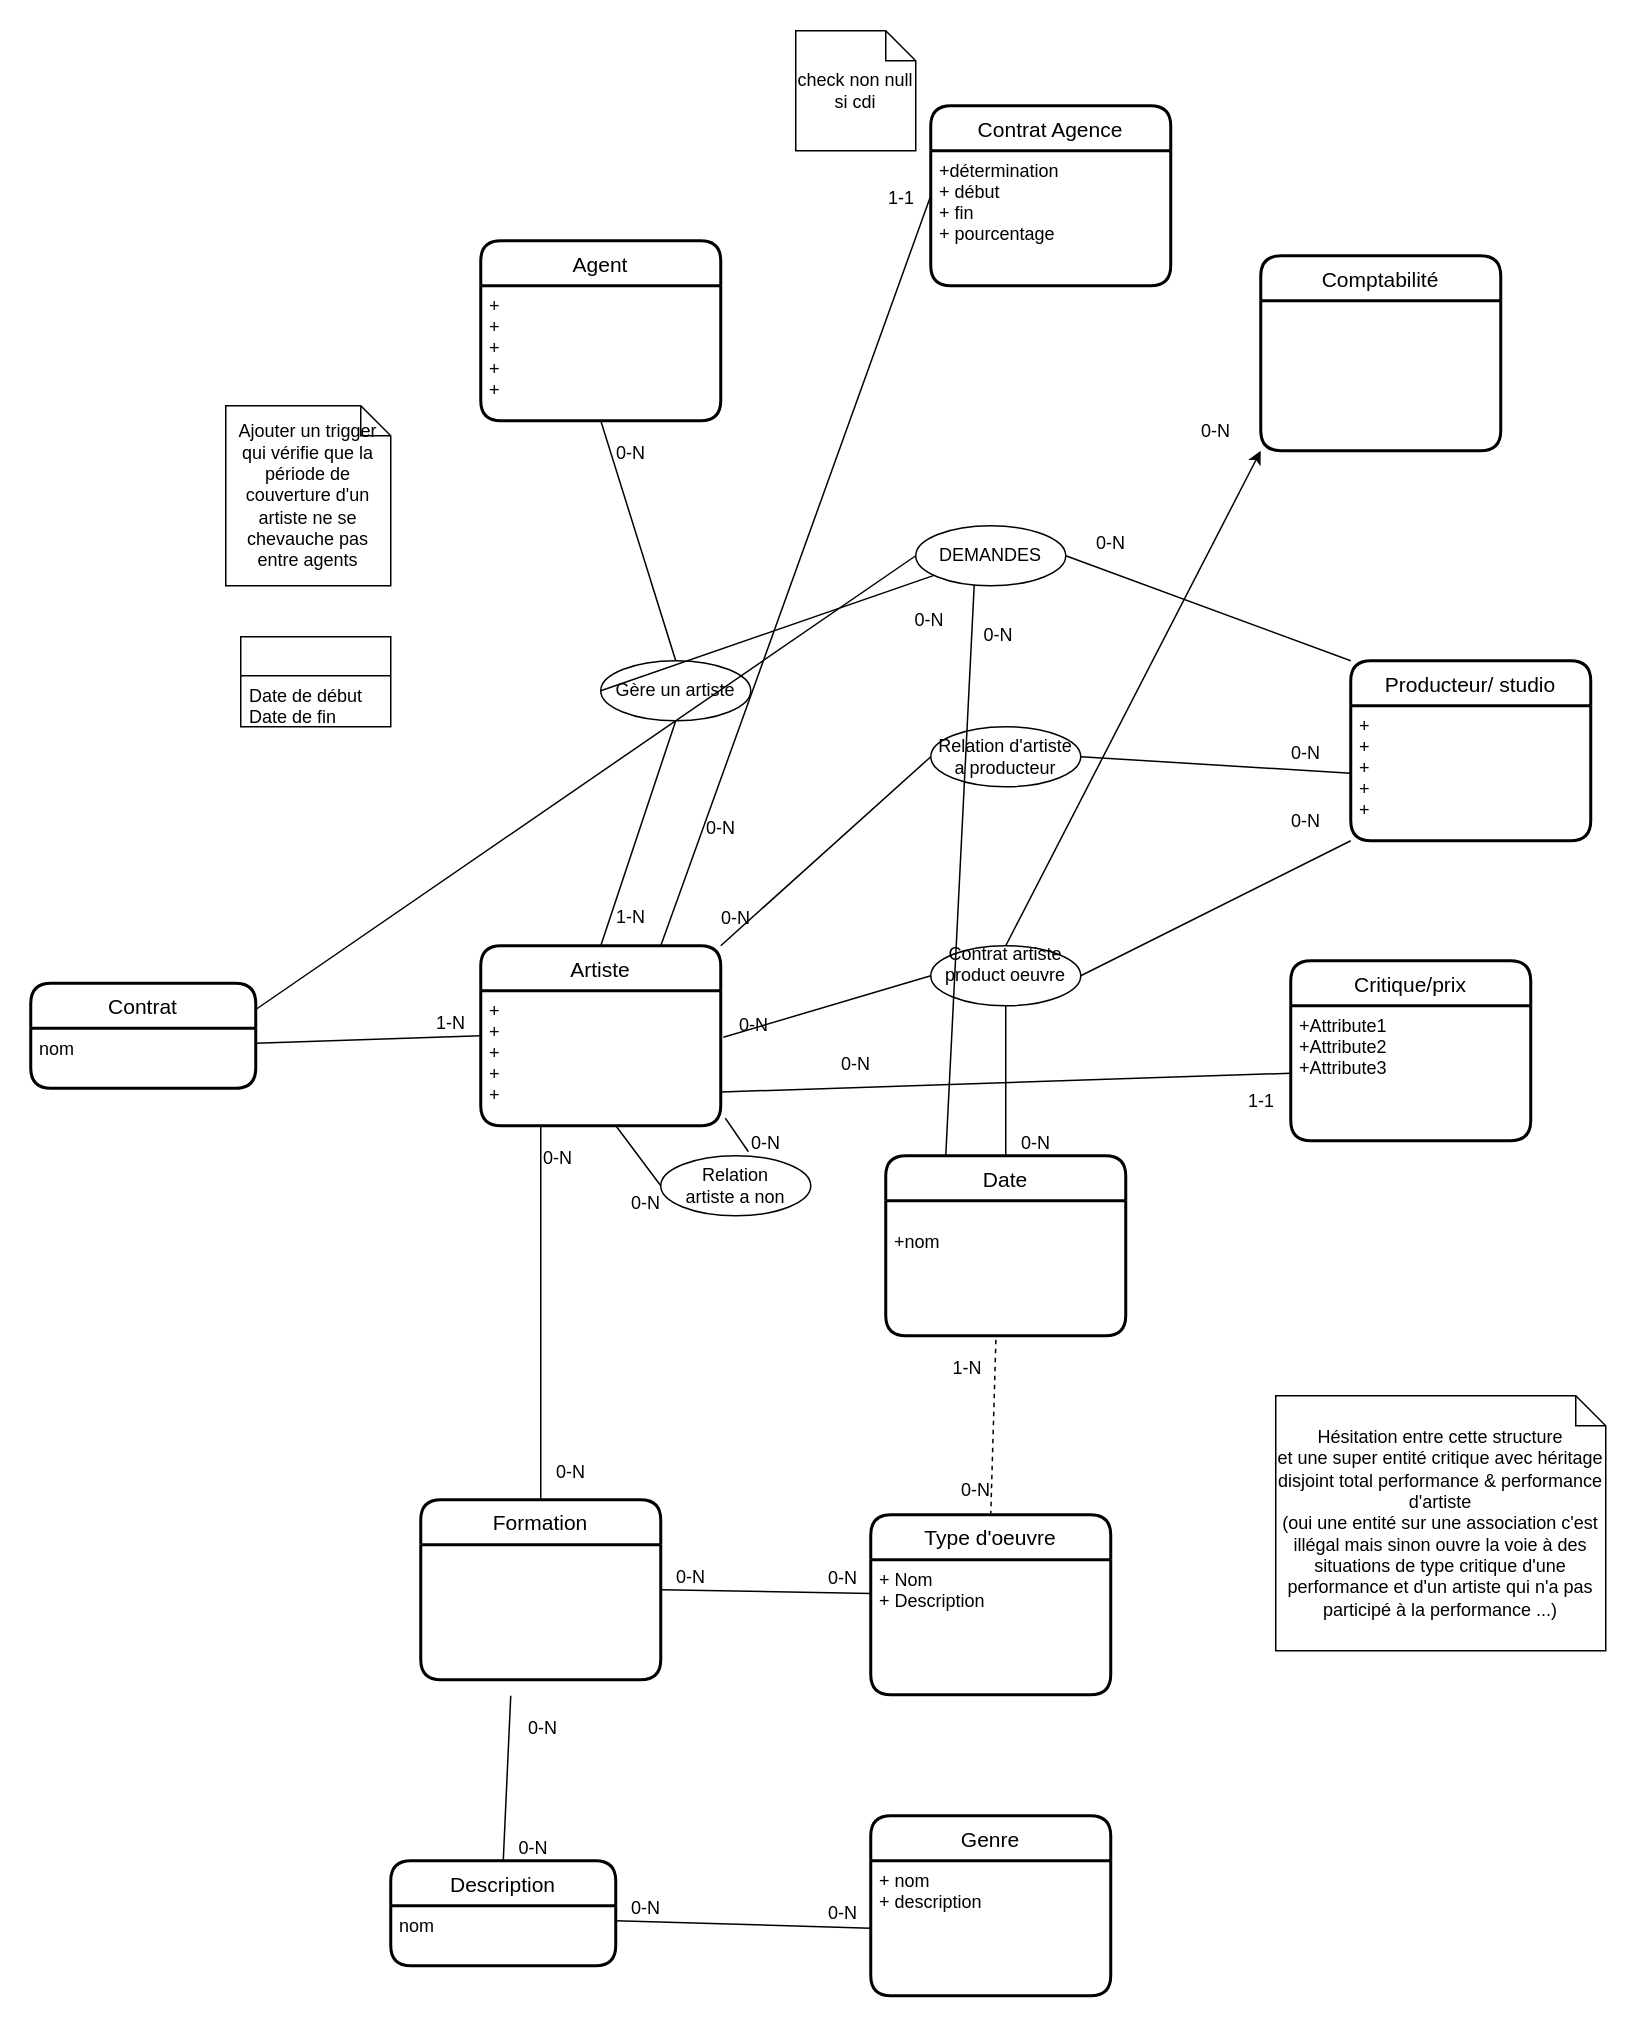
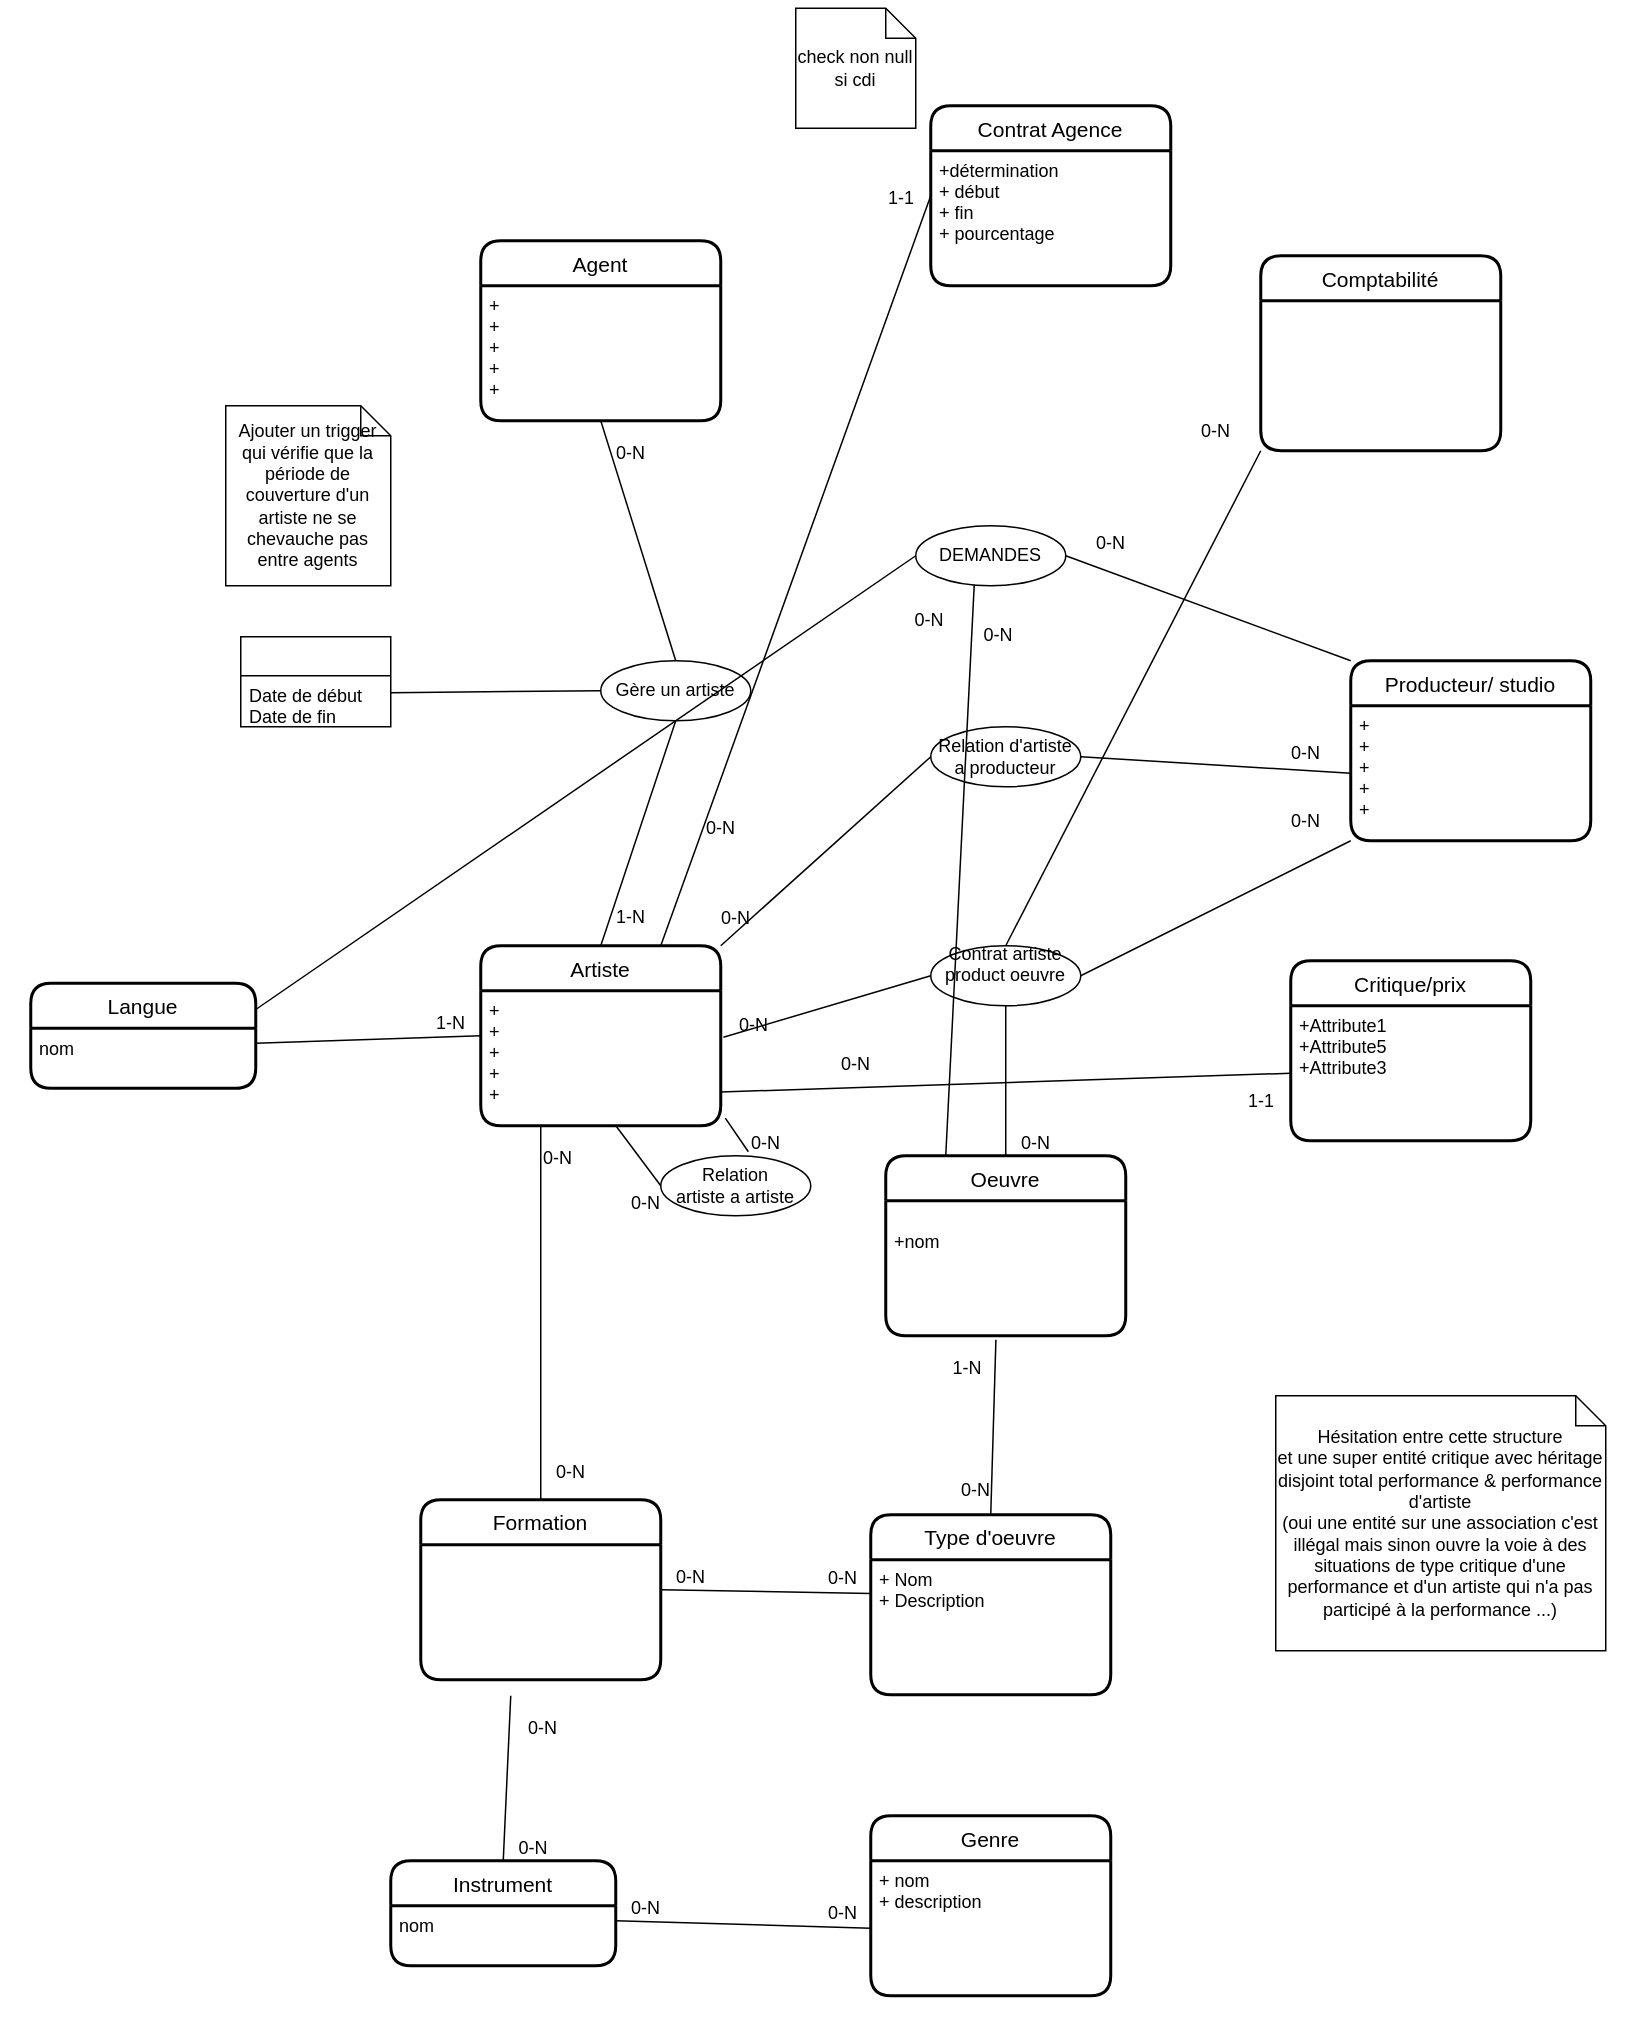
(856, 91) -> (856, 68)
(1255, 461) -> (1258, 457)
(713, 652) -> (497, 692)
(143, 1007) -> (143, 1007)
(1352, 1026) -> (1352, 1026)
(1005, 1180) -> (1005, 1180)
(736, 1186) -> (736, 1186)
(993, 1427) -> (993, 1427)
(503, 1885) -> (503, 1885)
